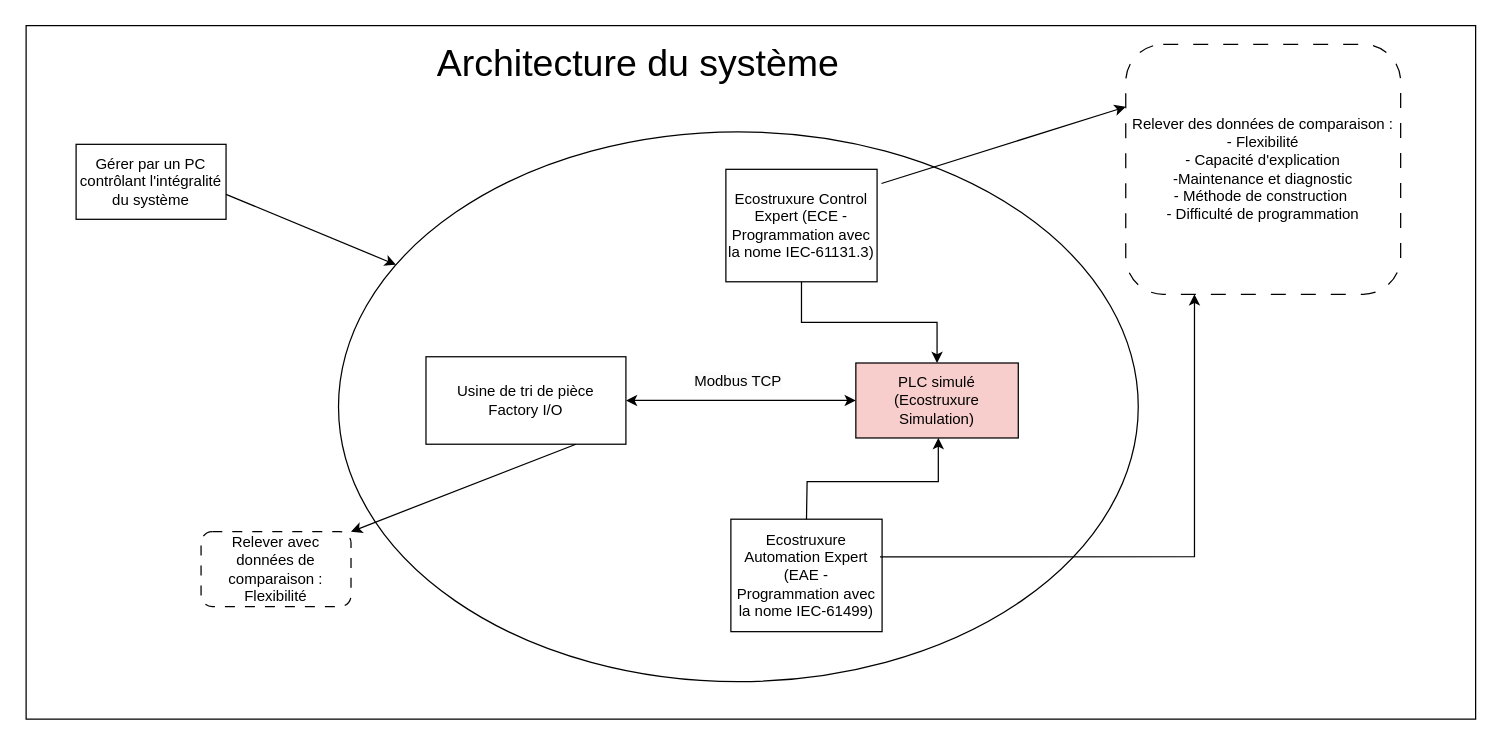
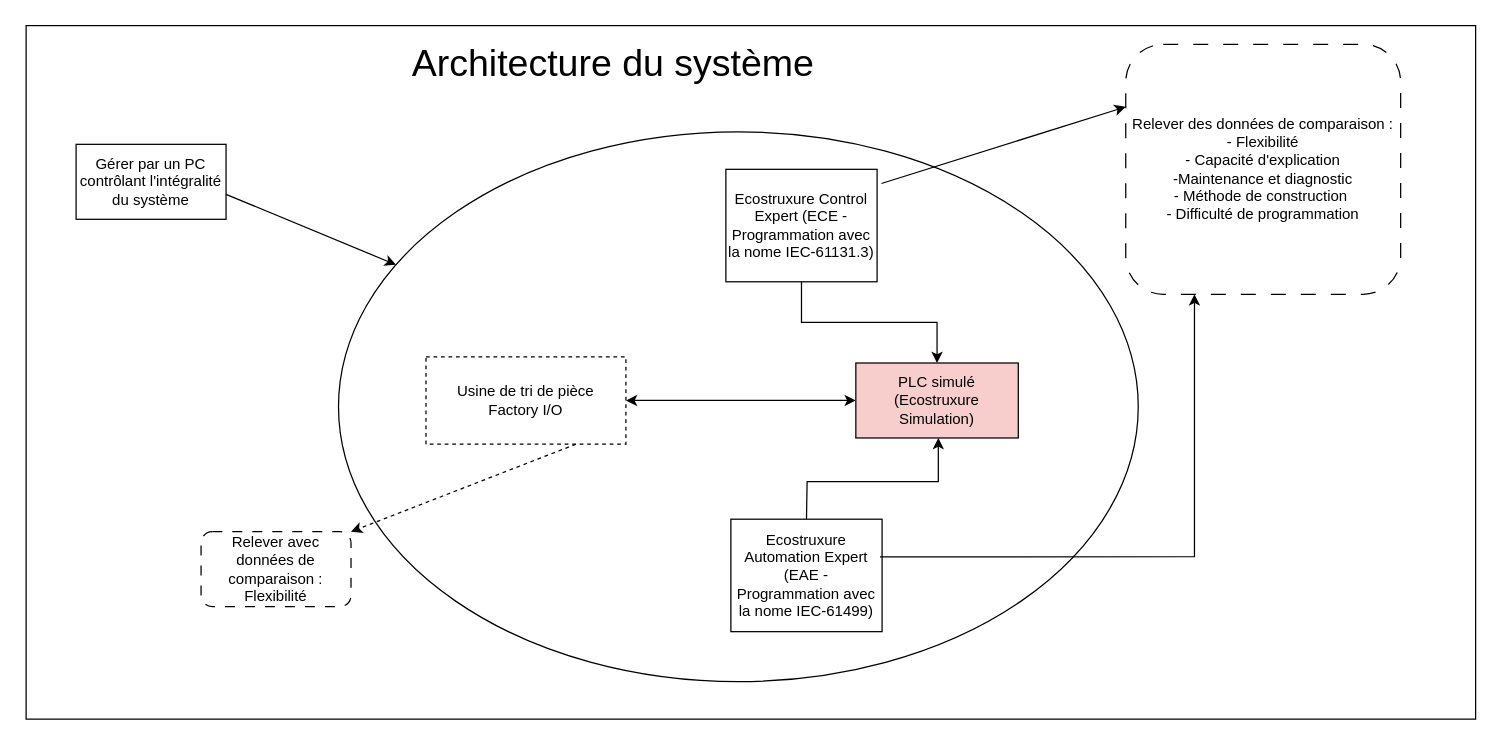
(638, 63) -> (613, 63)
(738, 382) -> none
(526, 401) -> (526, 401)
(467, 486) -> (467, 486)
